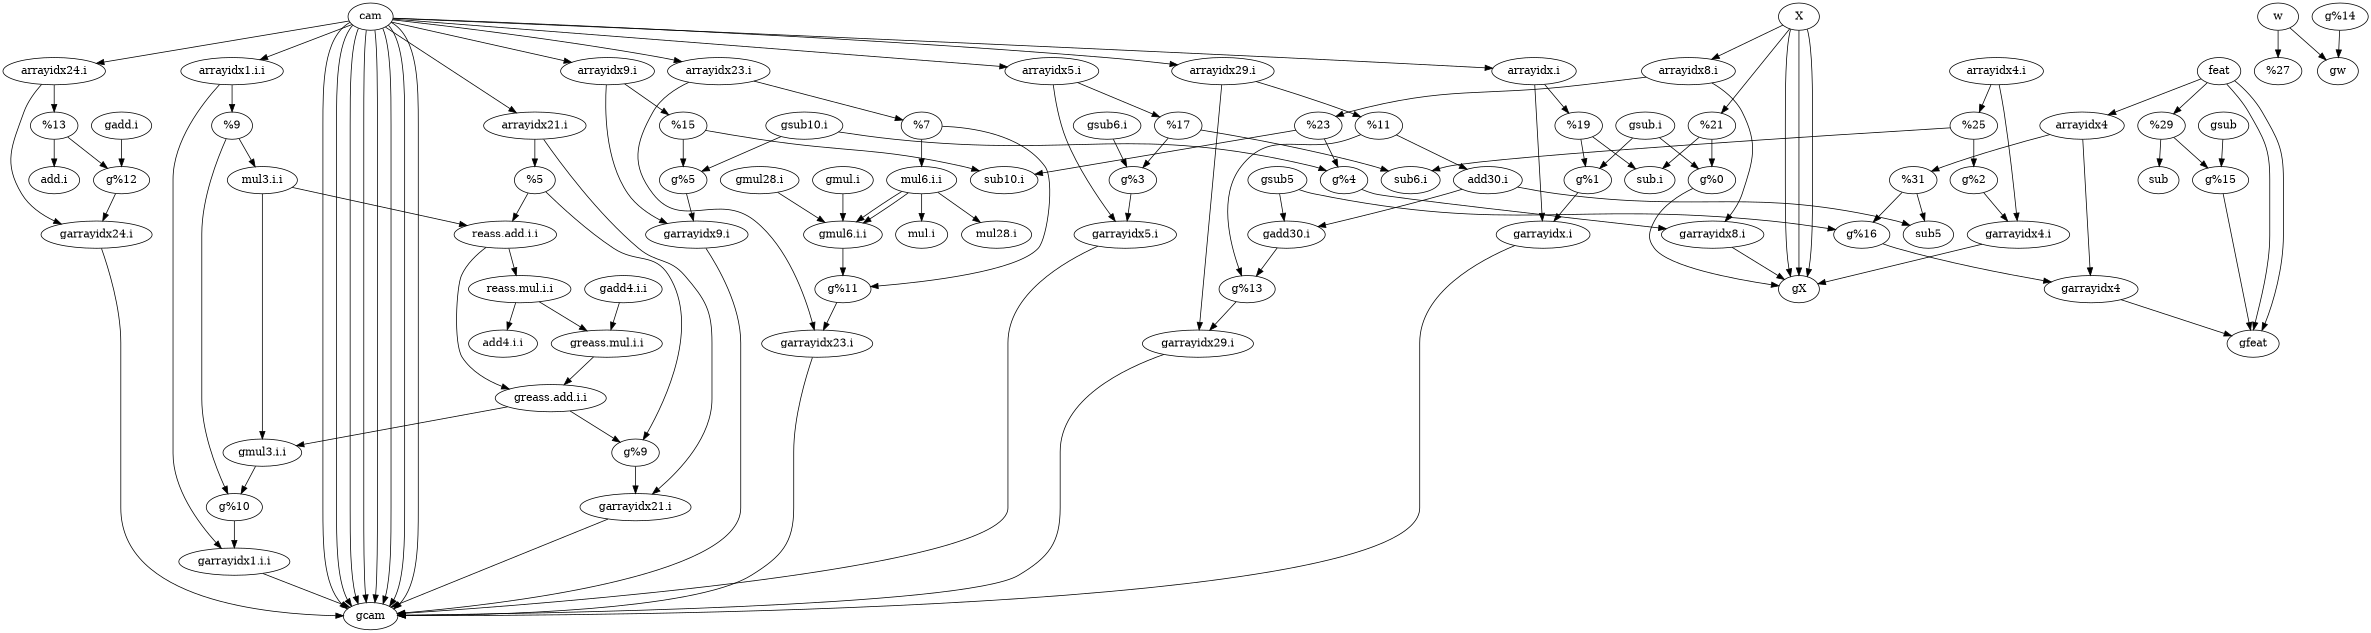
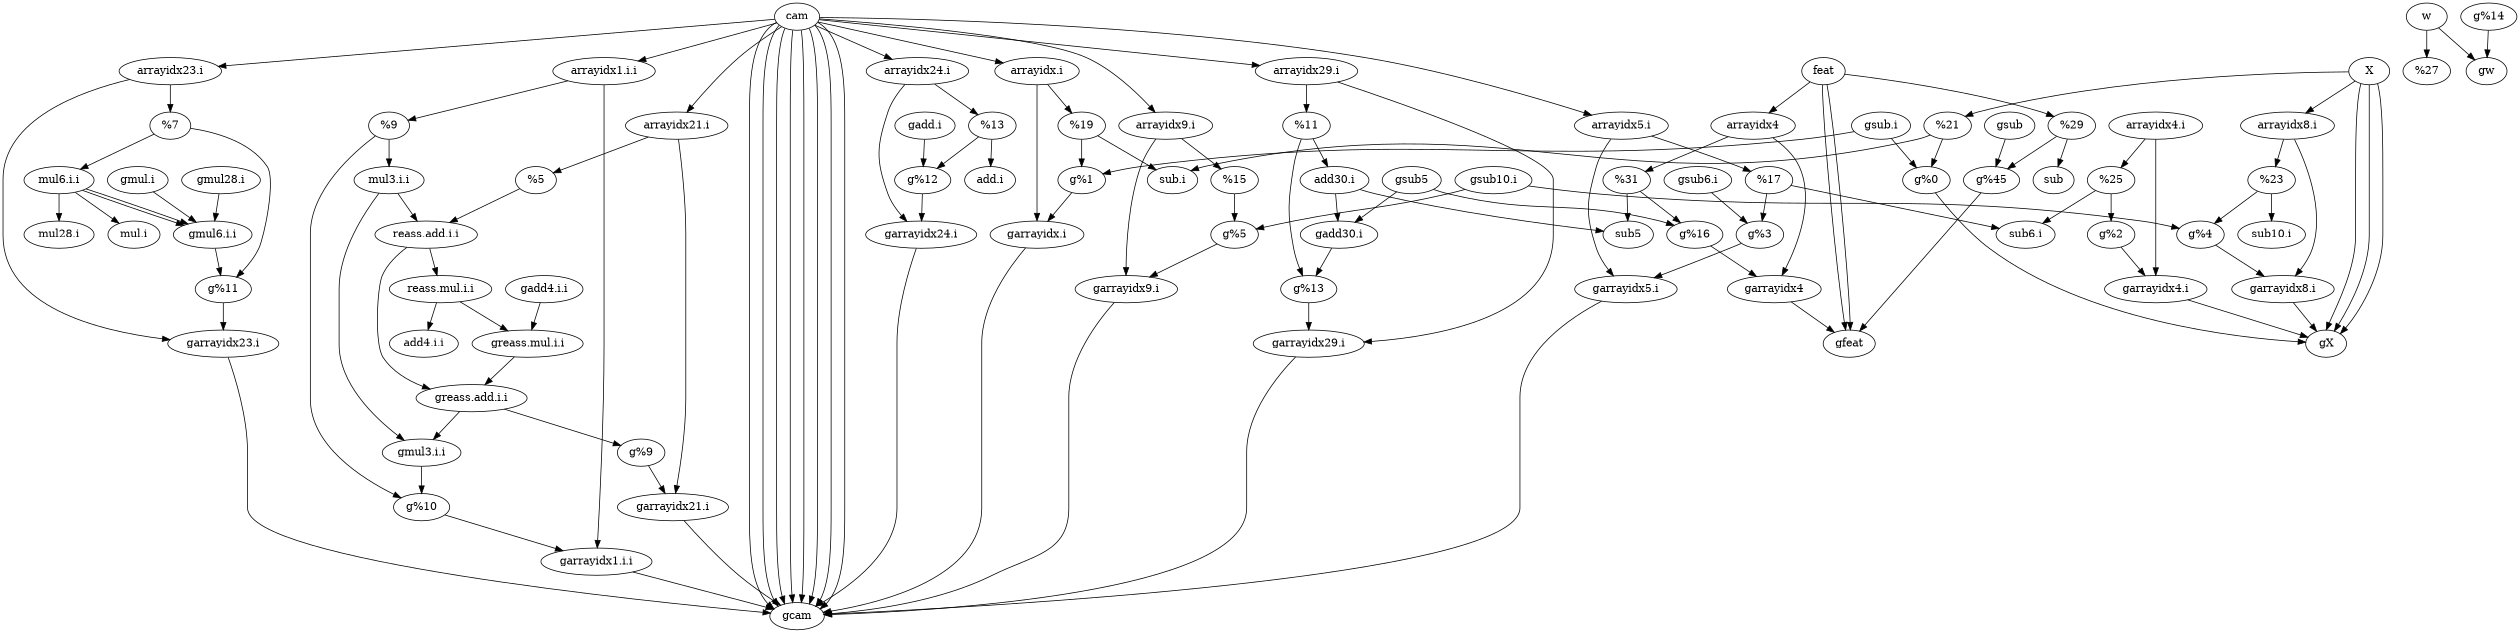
(839, 149) -> none
(2221, 180) -> (1992, 180)
(672, 282) -> none
